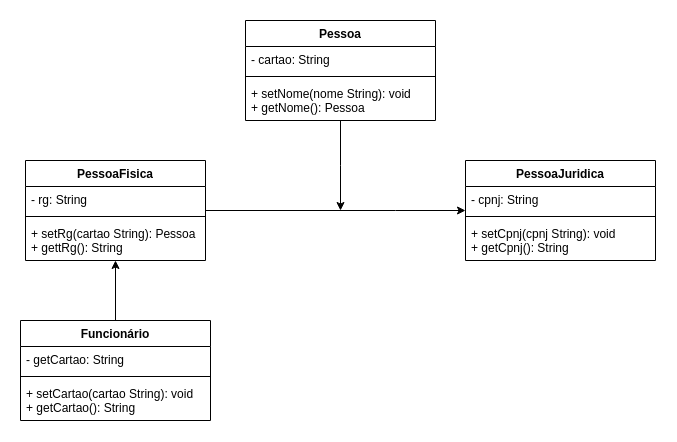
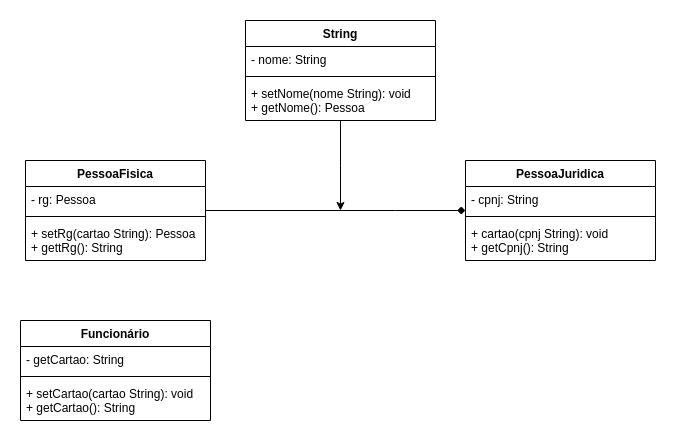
(340, 34) -> (340, 34)
(299, 60) -> (292, 60)
(65, 200) -> (67, 200)
(457, 211) -> (457, 211)
(556, 234) -> (552, 234)
(116, 294) -> none
